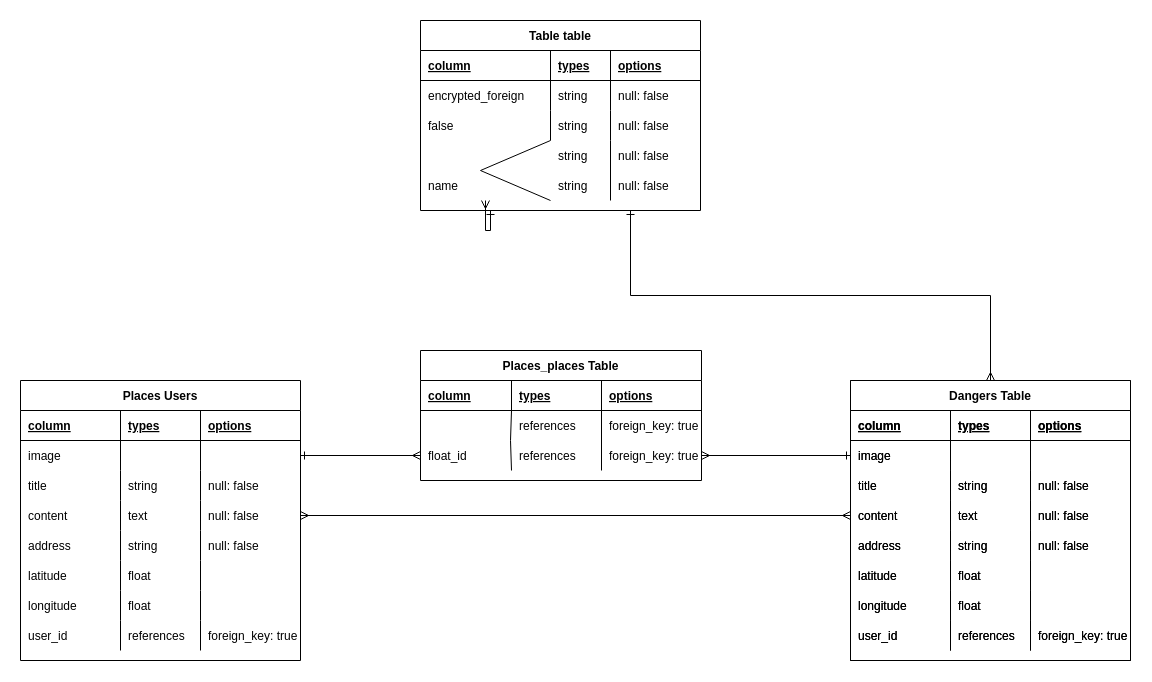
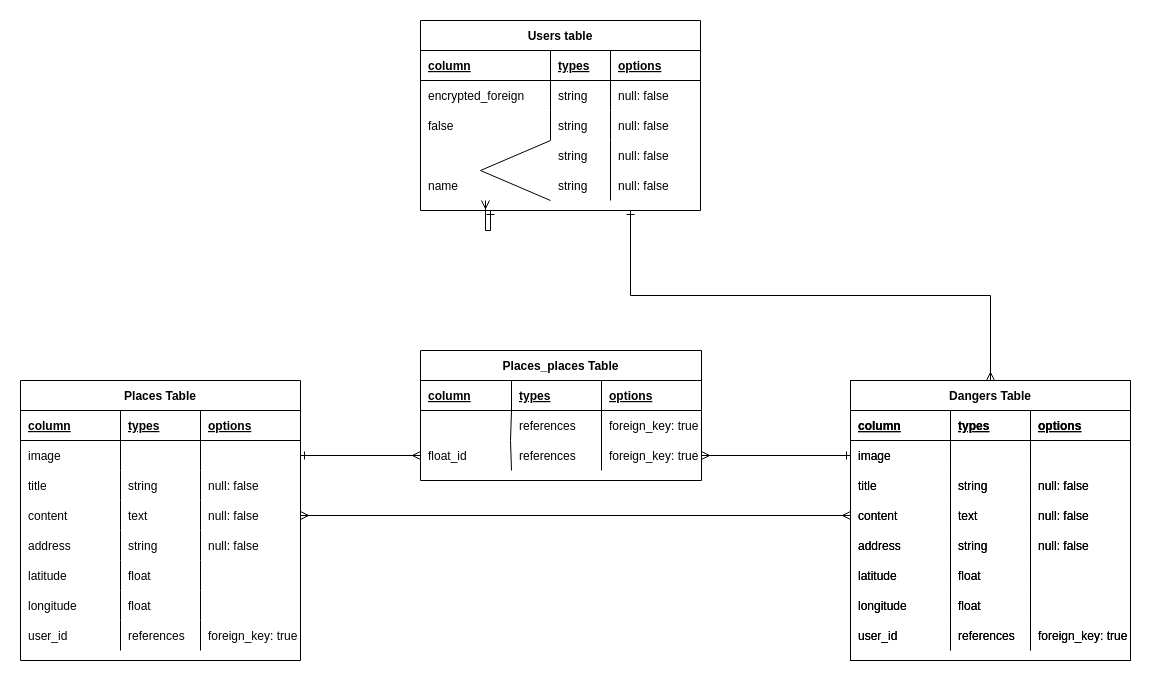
(560, 36) -> (560, 36)
(160, 396) -> (160, 396)
